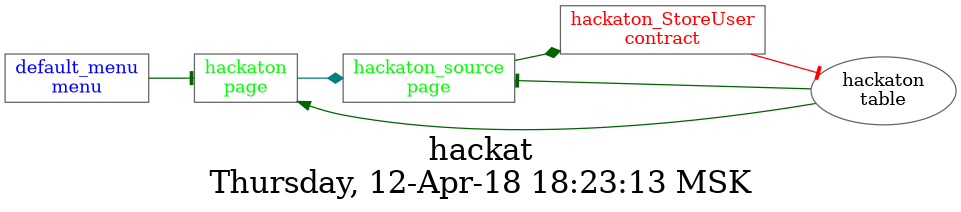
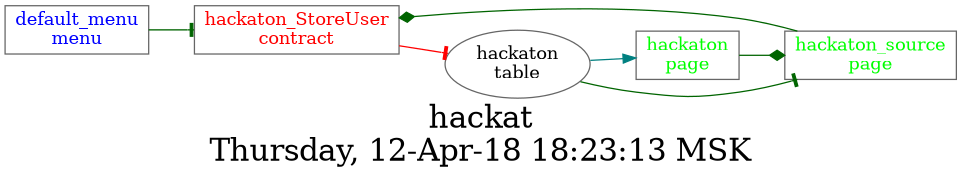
(168, 78) -> (168, 30)
(313, 78) -> (754, 55)
(562, 129) -> (607, 60)
